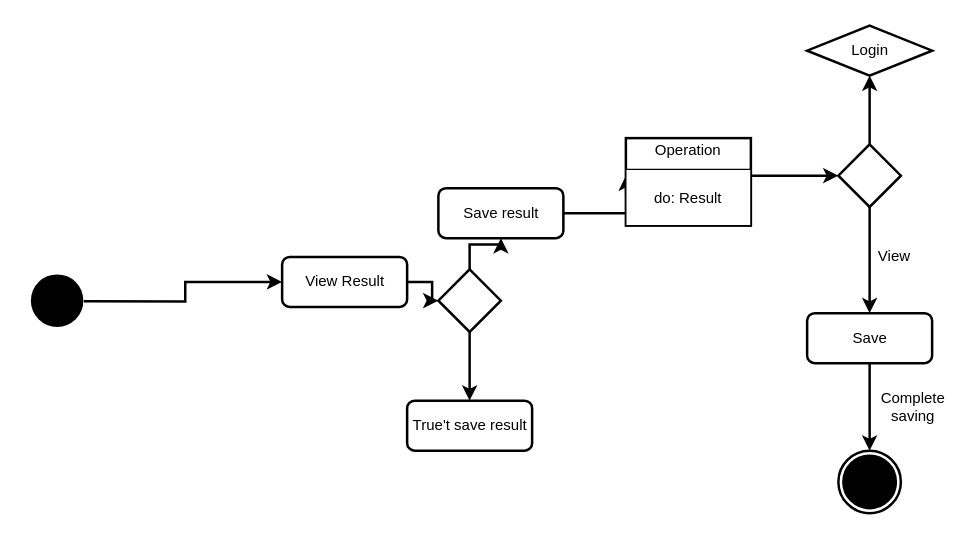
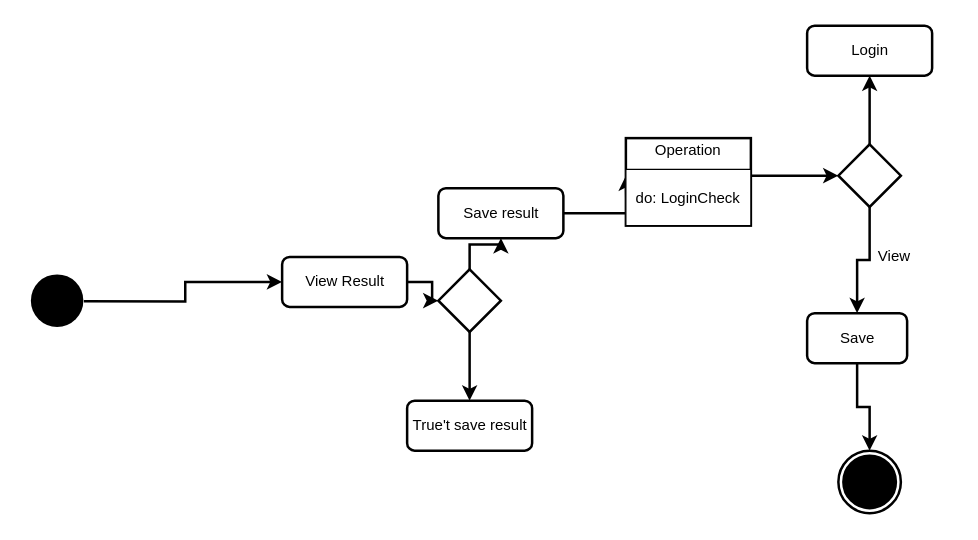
(869, 51) -> (869, 51)
(688, 198) -> (688, 198)
(869, 338) -> (857, 338)
(913, 407) -> none
